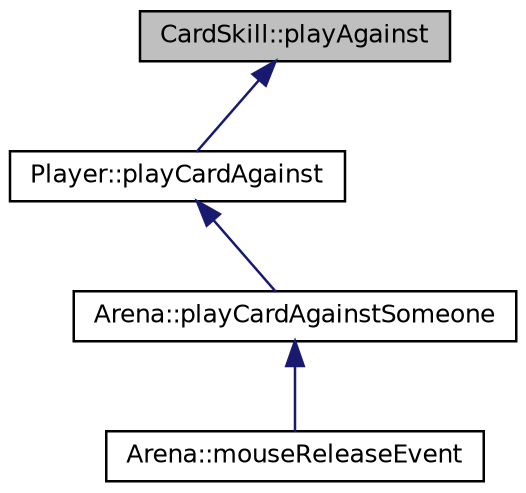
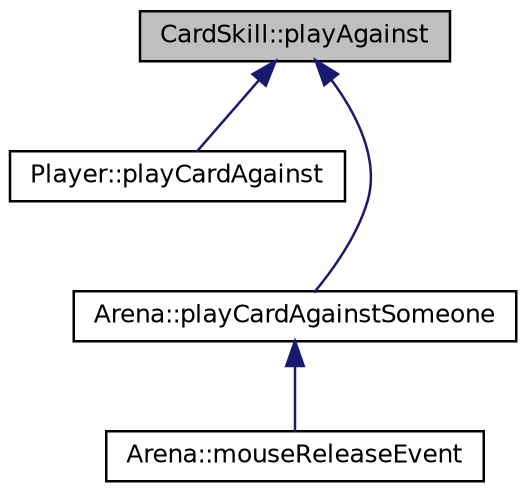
(245, 256) -> (370, 189)
